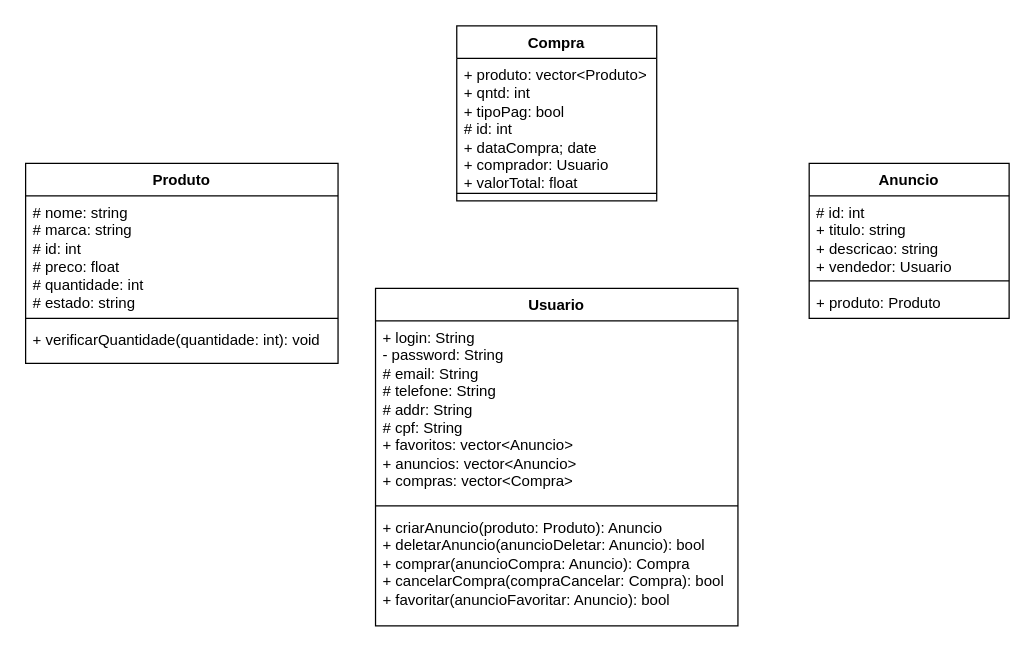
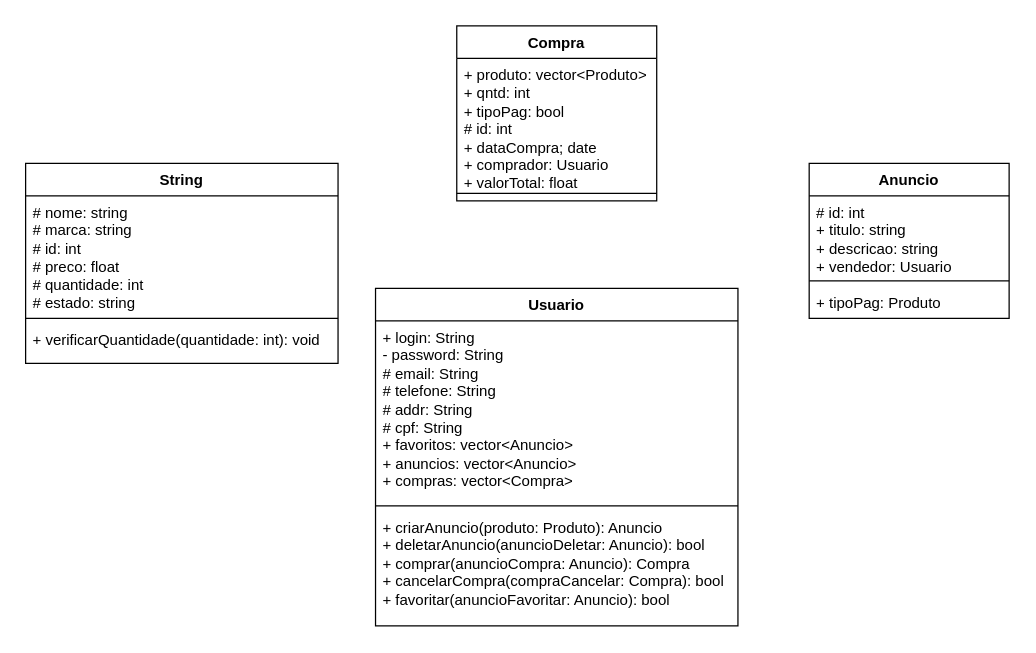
(182, 181) -> (182, 181)
(887, 303) -> (885, 303)
